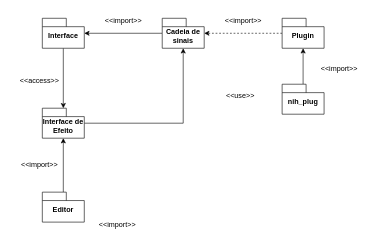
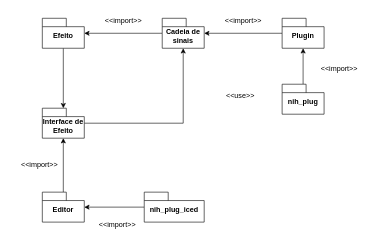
(245, 33) -> (245, 33)
(63, 36) -> (63, 36)
(39, 81) -> none
none -> (89, 207)
none -> (174, 207)
